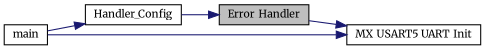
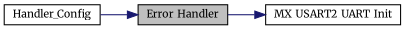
(26, 35) -> none
(414, 35) -> (333, 15)
